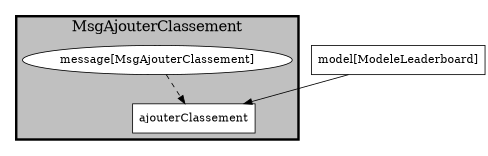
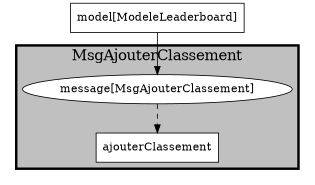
(293, 90) -> (157, 50)
